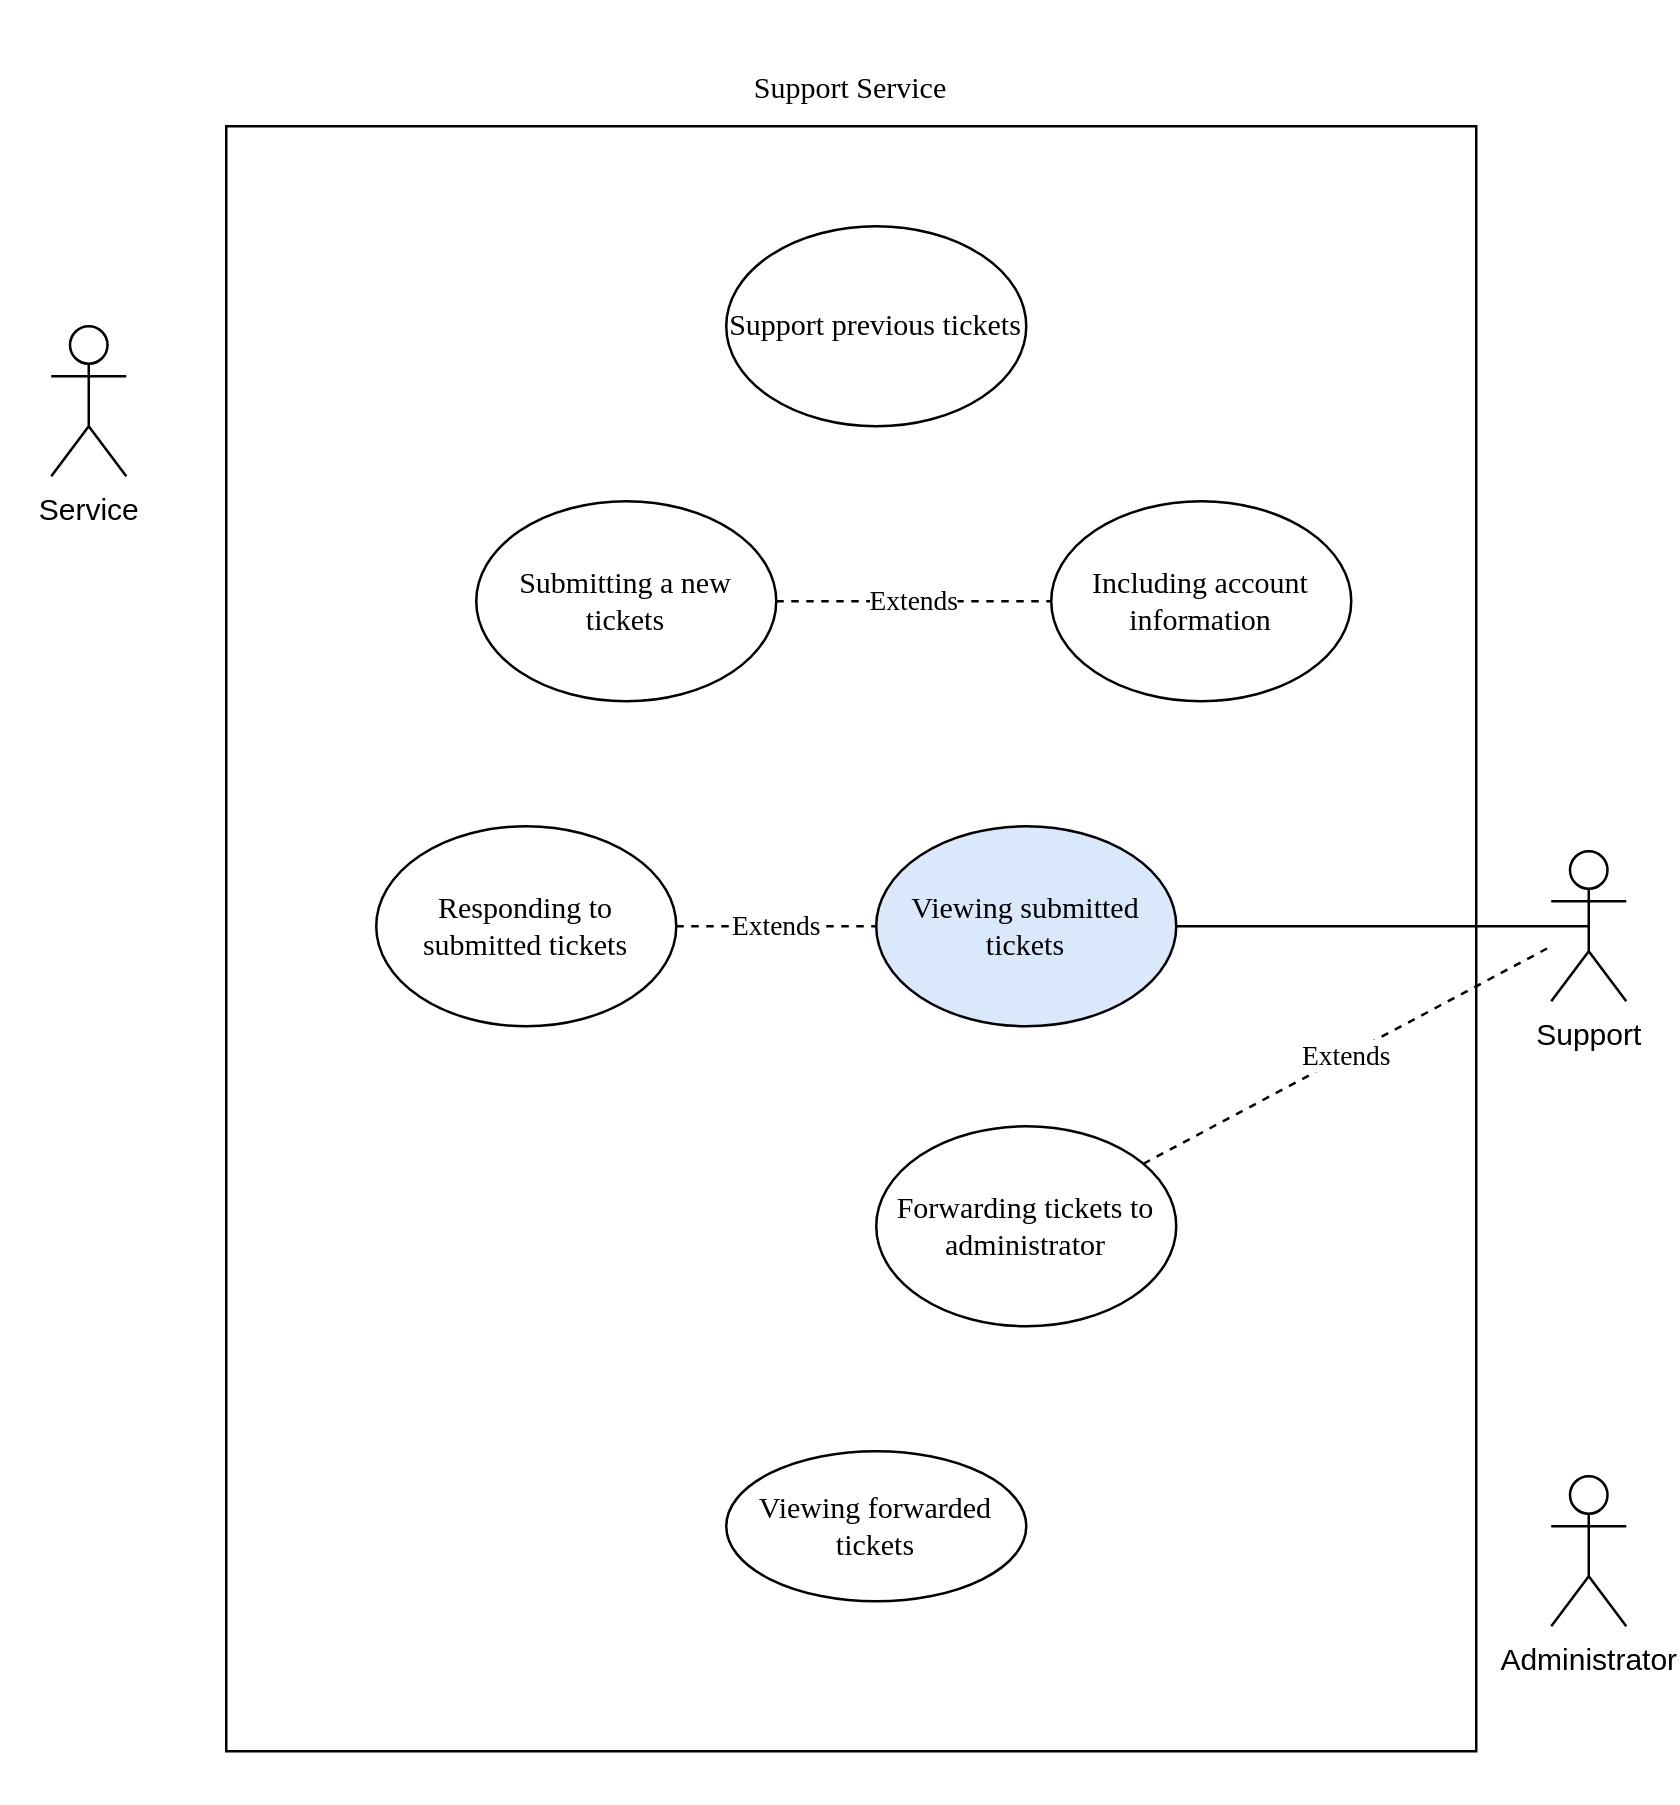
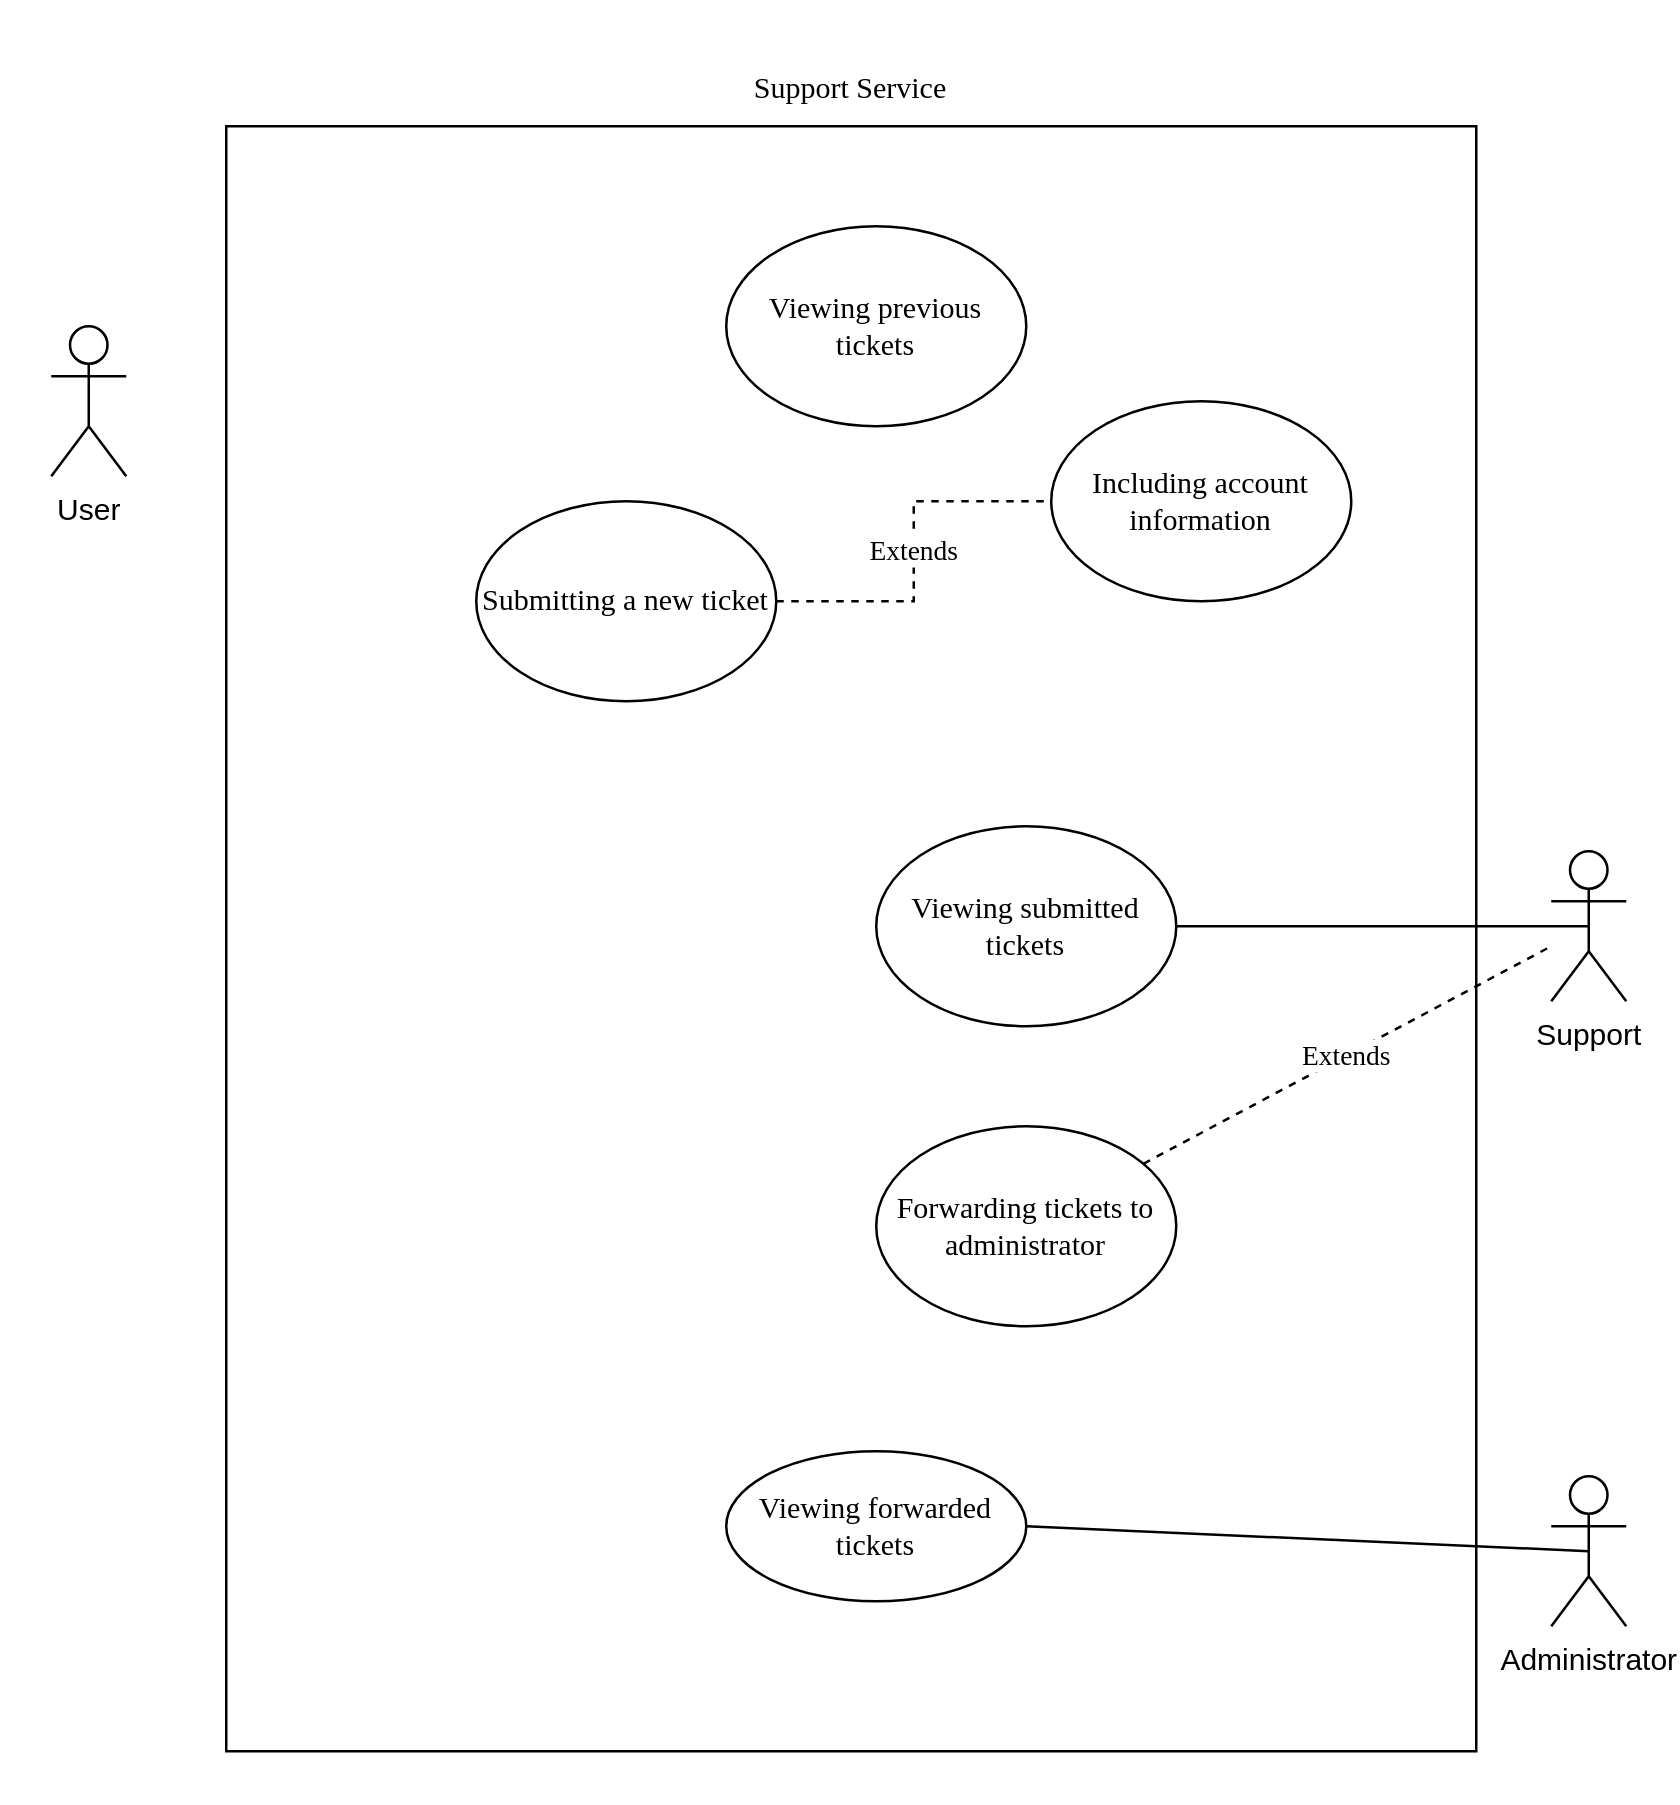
(876, 326) -> (876, 326)
(90, 512) -> (90, 512)
(626, 601) -> (626, 601)
(1201, 601) -> (1201, 501)
(526, 926) -> none
(776, 926) -> none
(1026, 926) -> (1026, 926)
none -> (1305, 1539)
